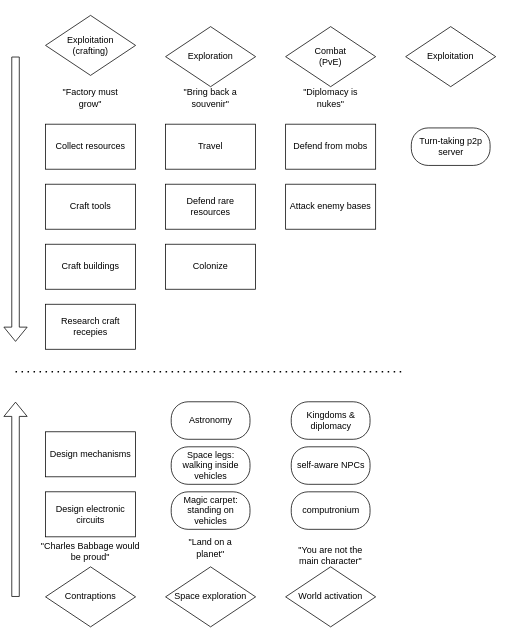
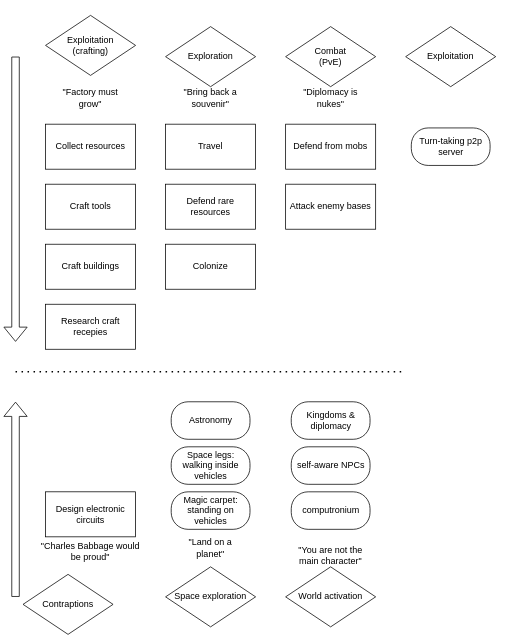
(90, 454) -> none
(90, 597) -> (68, 604)
